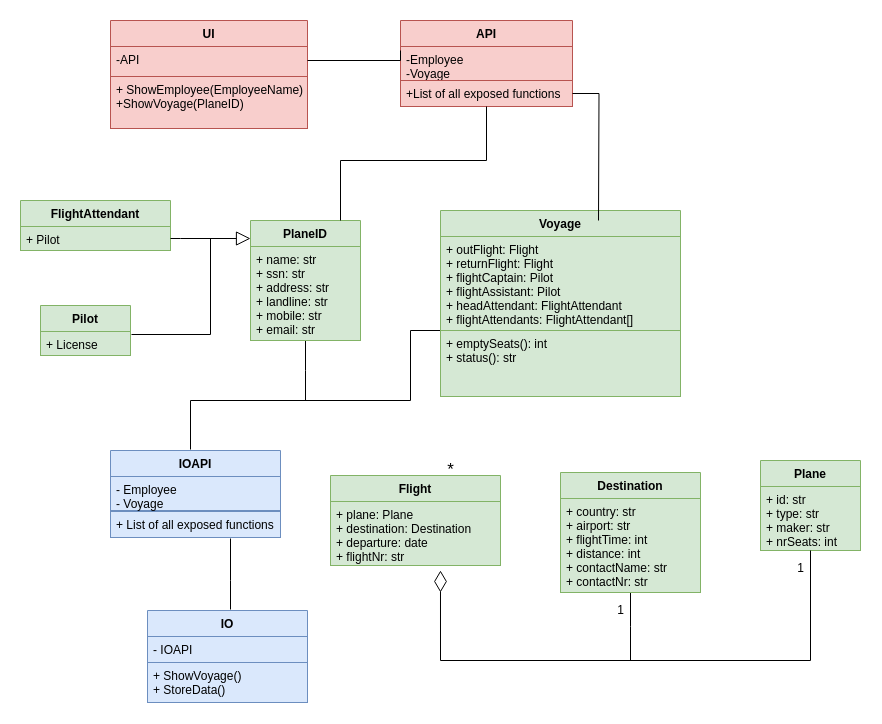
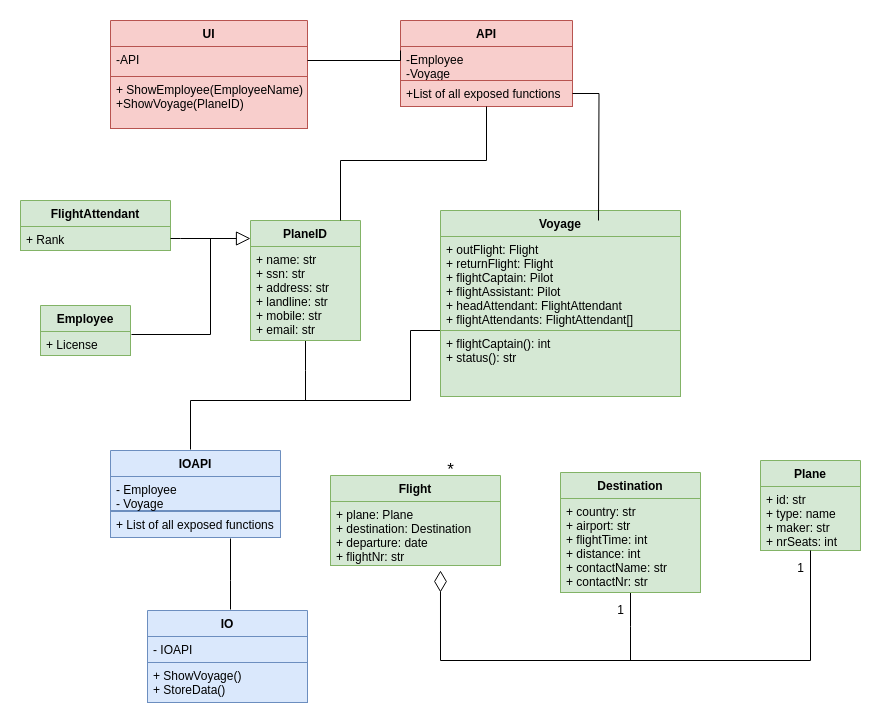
(45, 240) -> (45, 240)
(85, 319) -> (85, 319)
(504, 344) -> (509, 344)
(790, 500) -> (790, 500)
